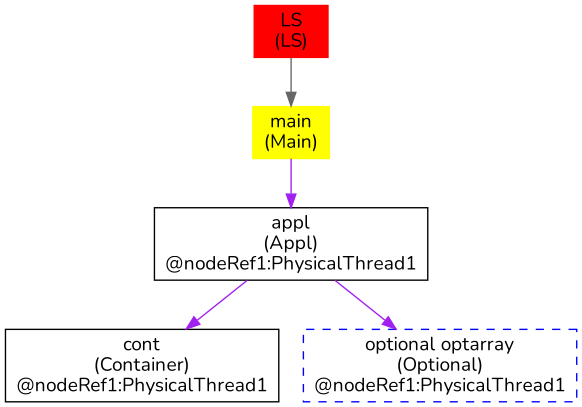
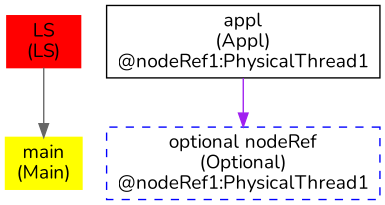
(291, 176) -> none
(142, 366) -> none
(440, 366) -> (243, 163)
